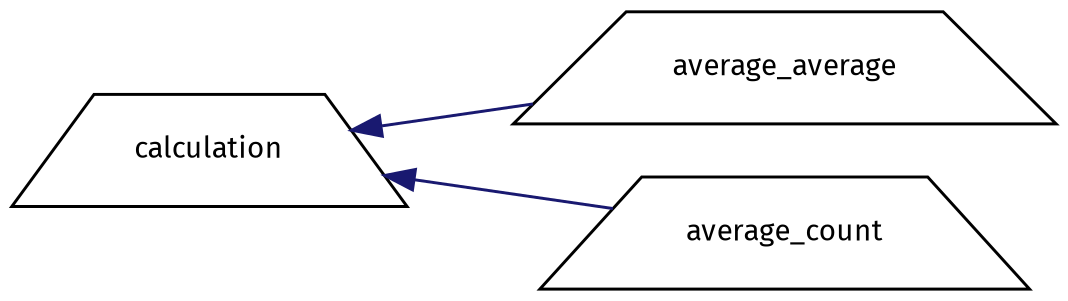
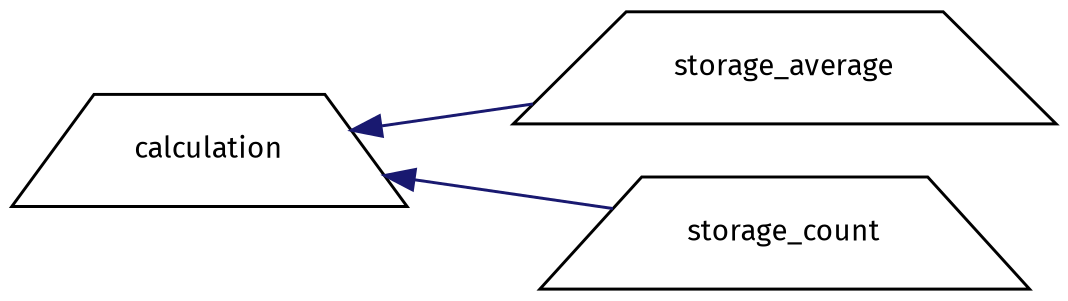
(785, 68) -> (785, 68)
(785, 233) -> (785, 233)
